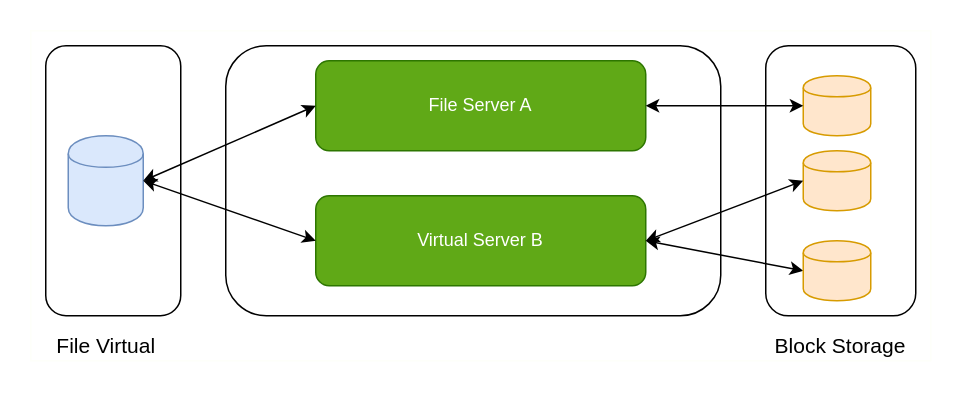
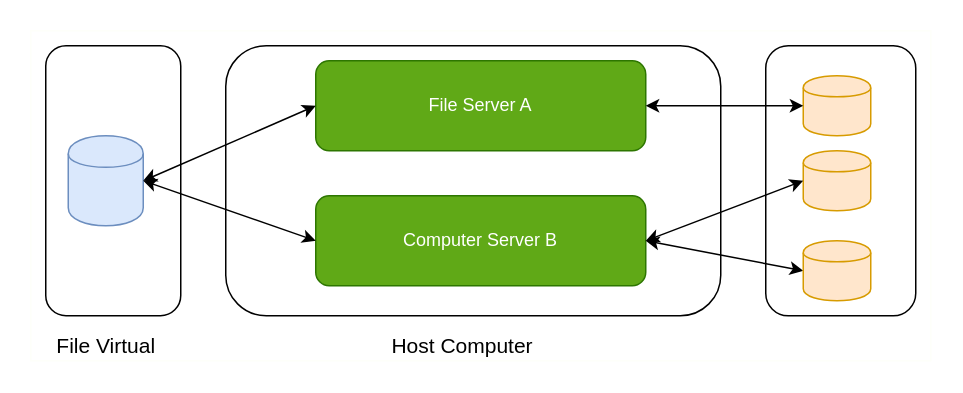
(481, 241) -> (481, 241)
none -> (462, 346)
(841, 346) -> none
